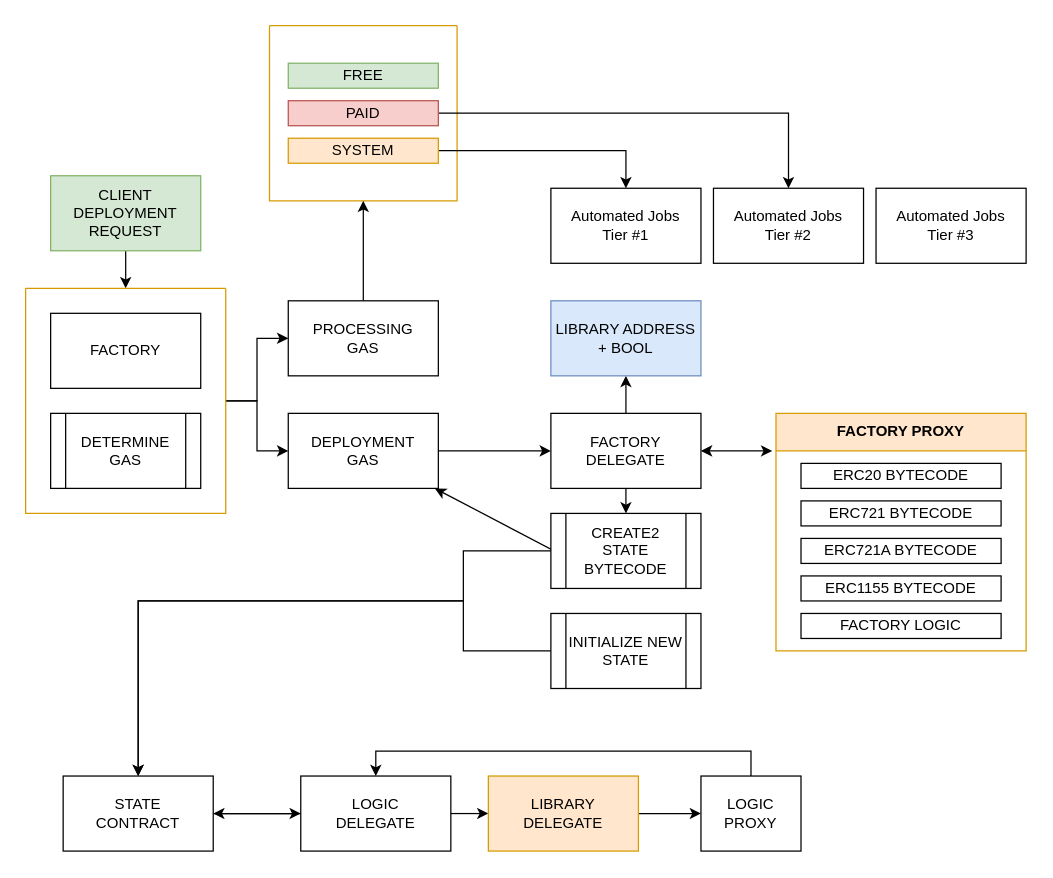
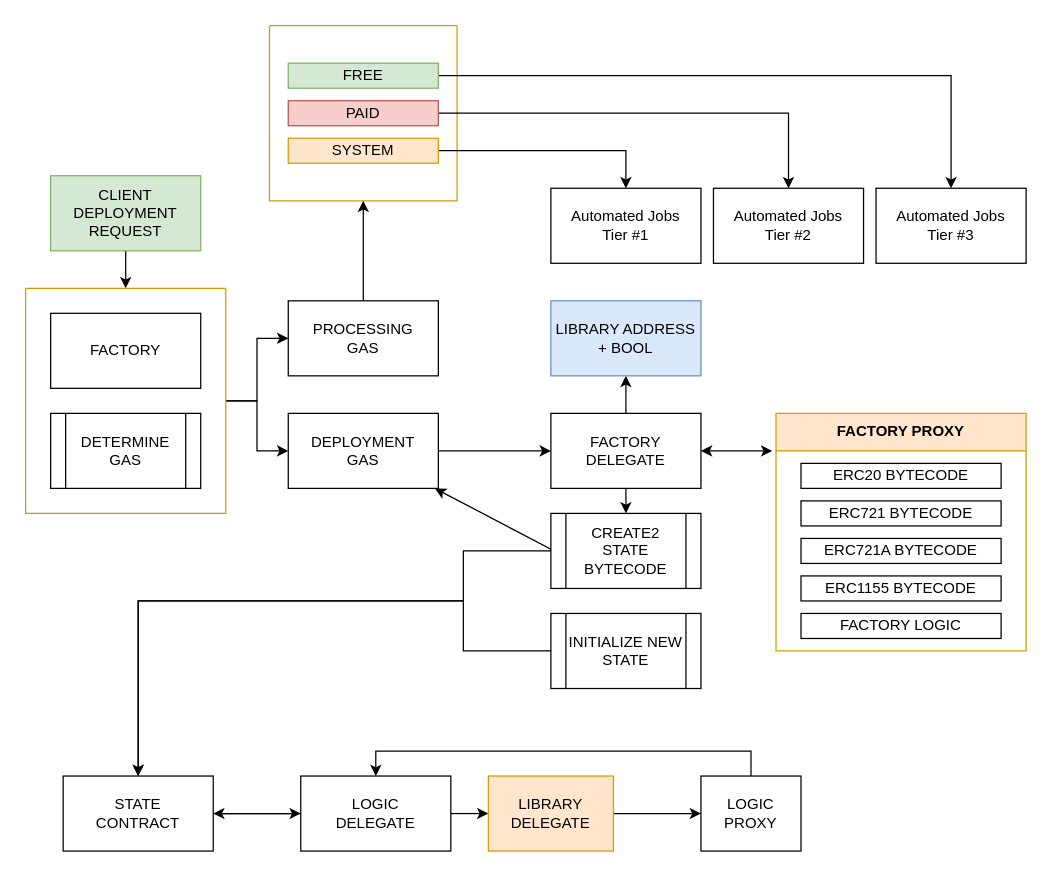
none -> (746, 76)
(563, 813) -> (551, 813)
